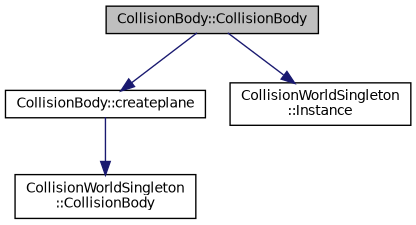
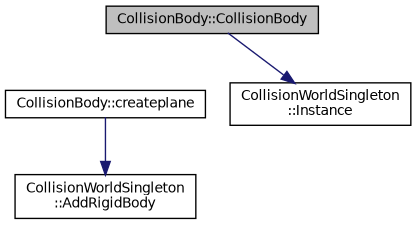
(164, 58) -> none
(105, 197) -> (105, 197)
